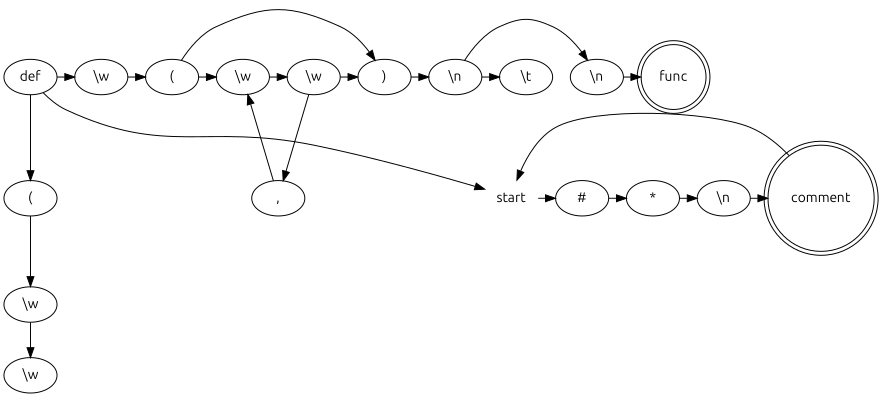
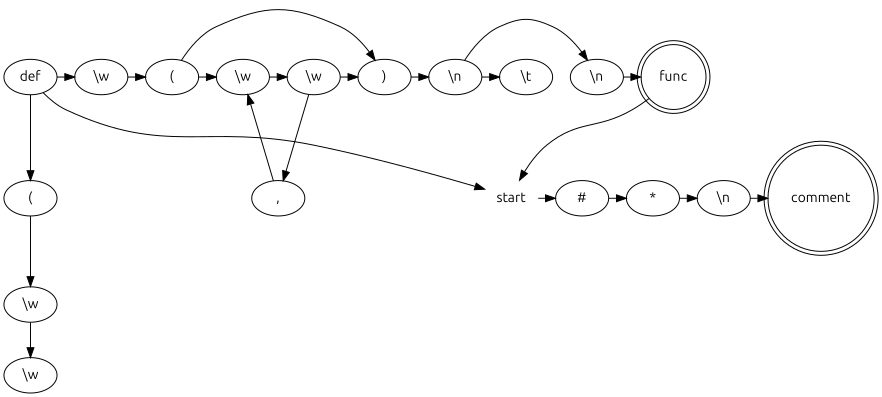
(648, 113) -> (581, 127)
